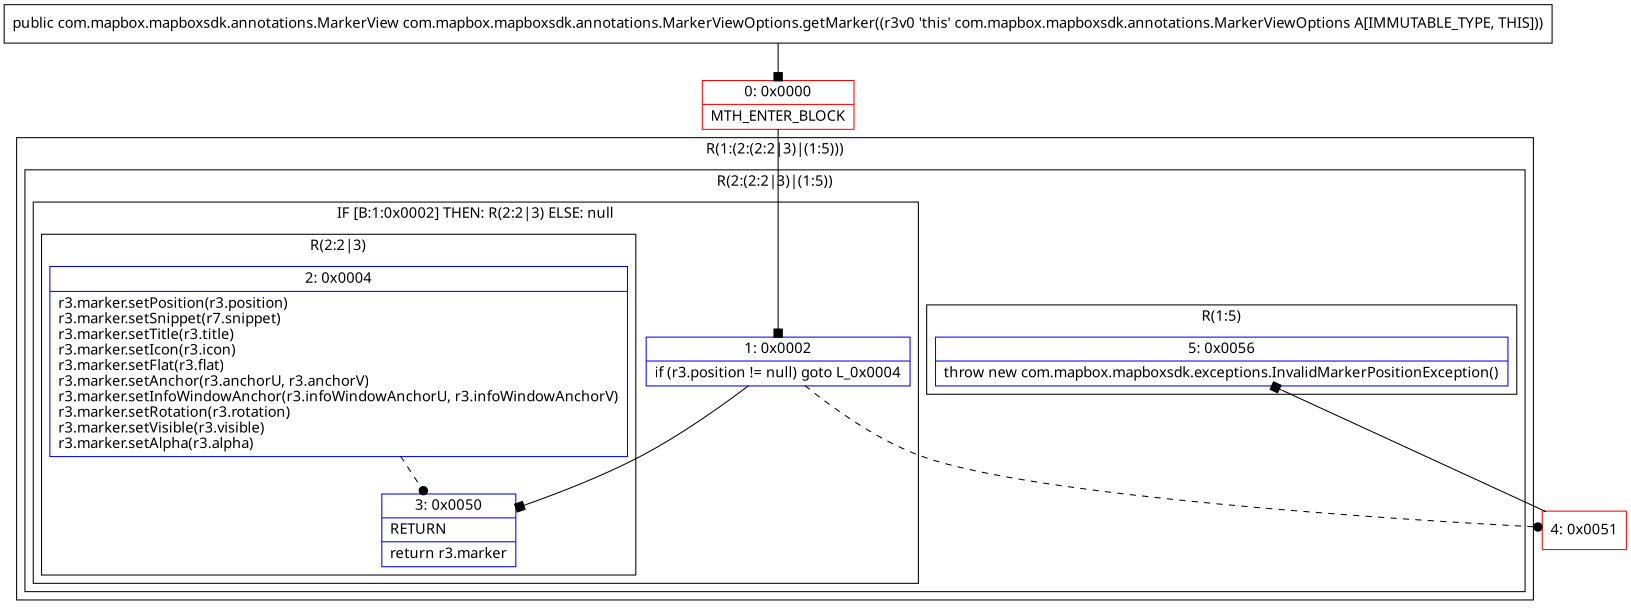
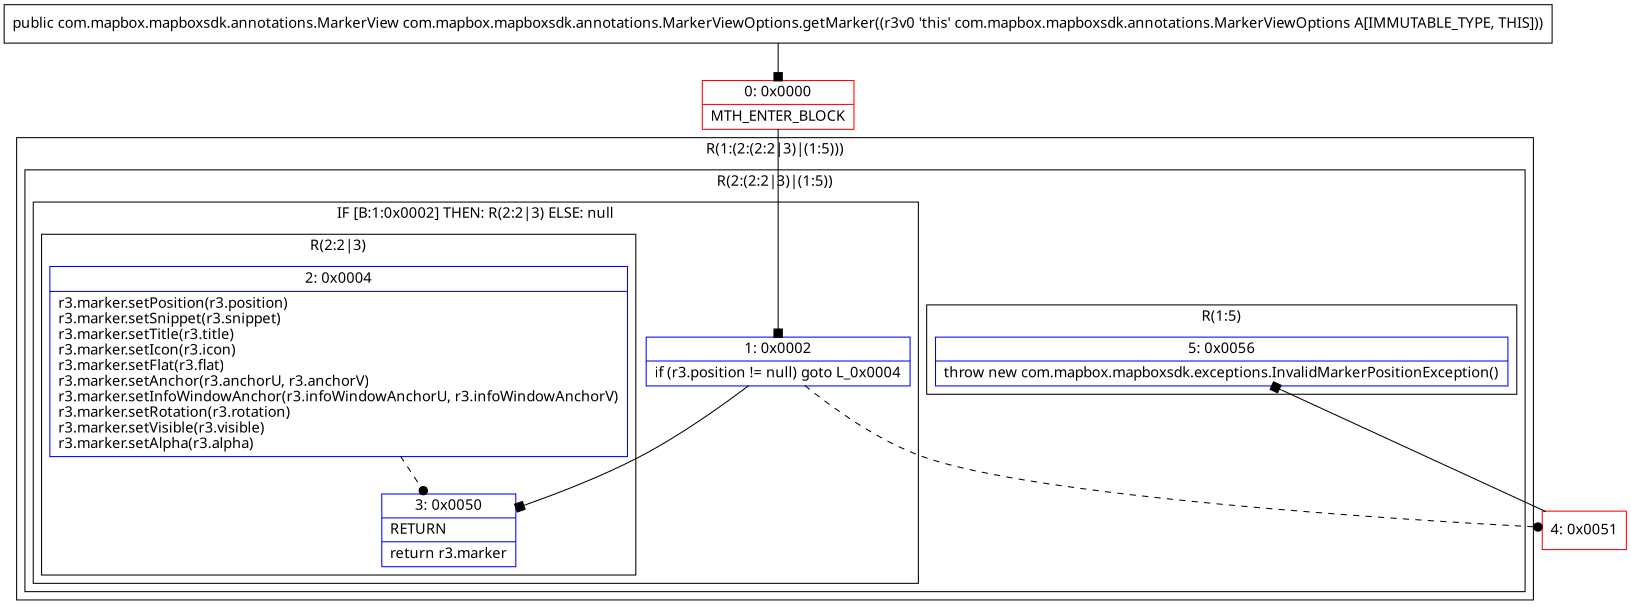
(170, 319) -> (170, 319)
